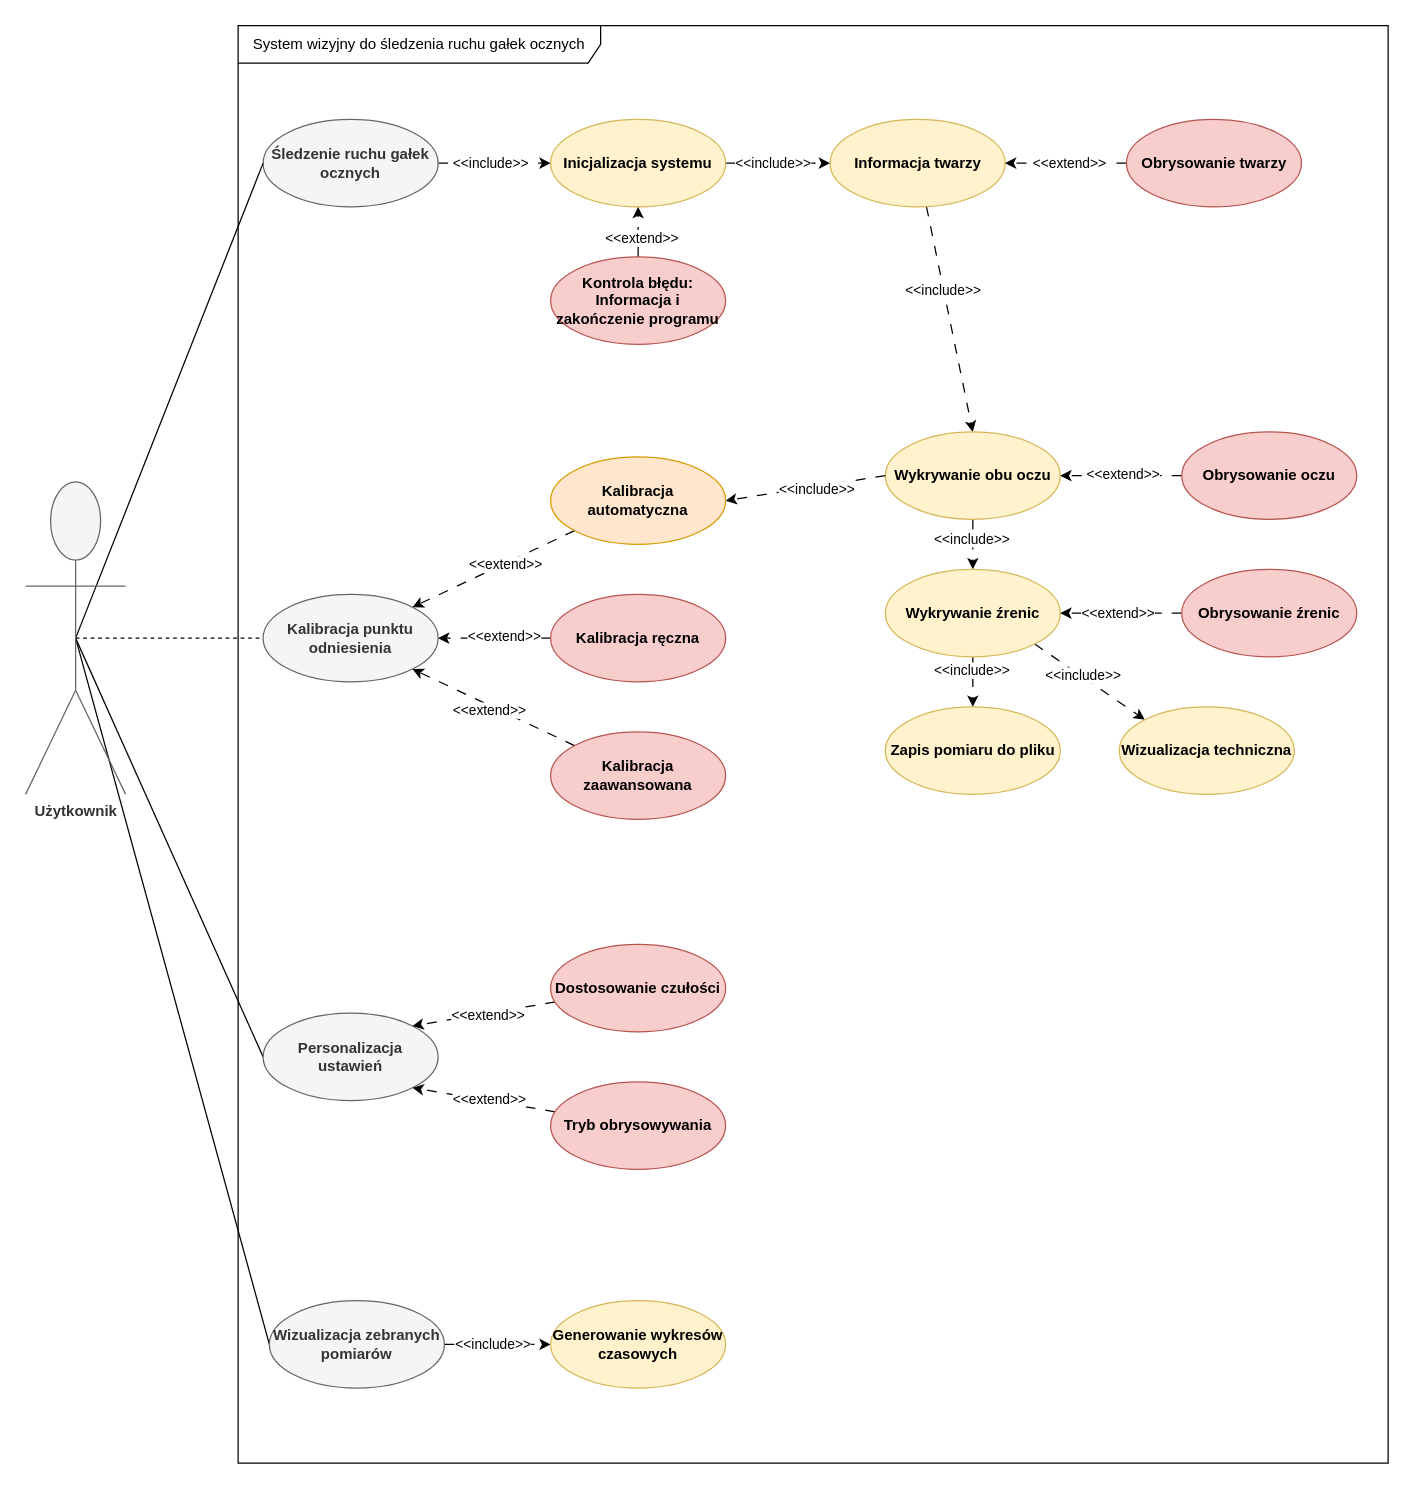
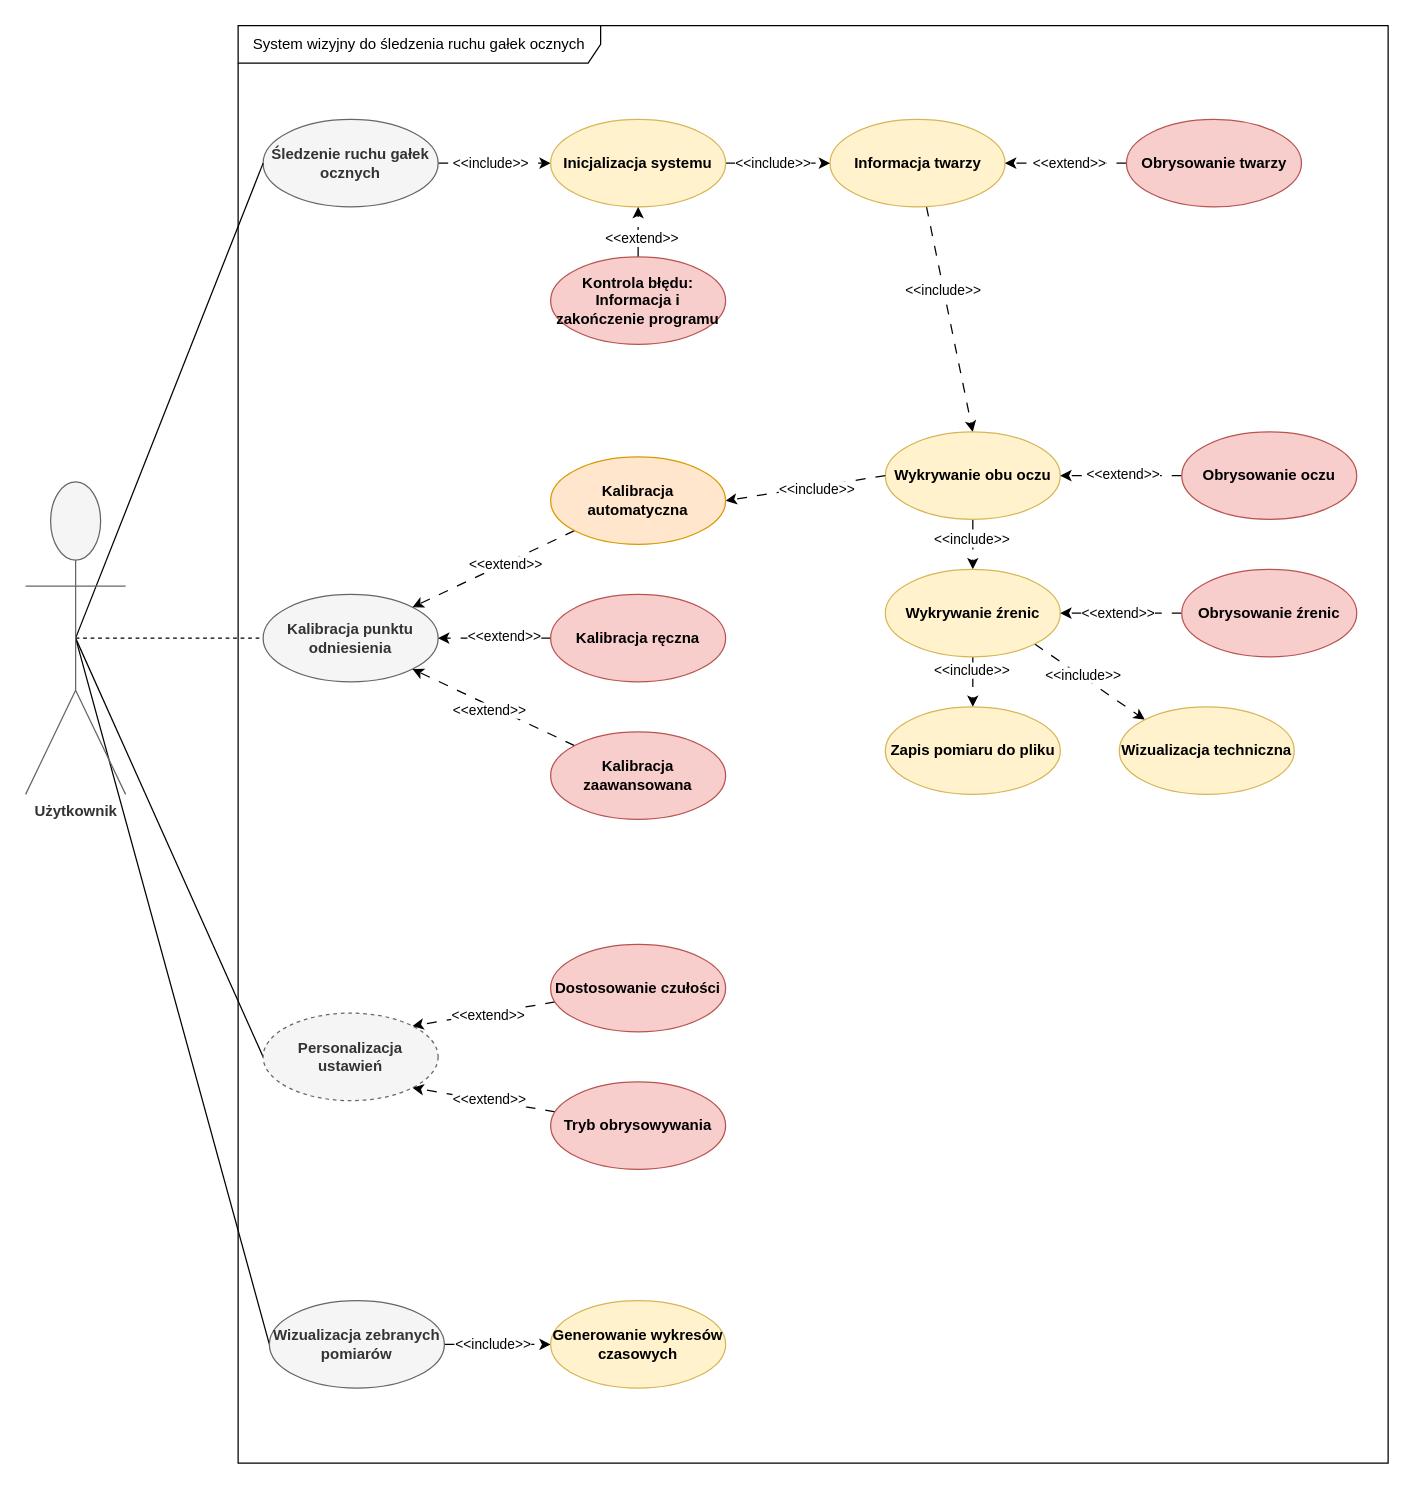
(351, 1057) -> (351, 1057)
